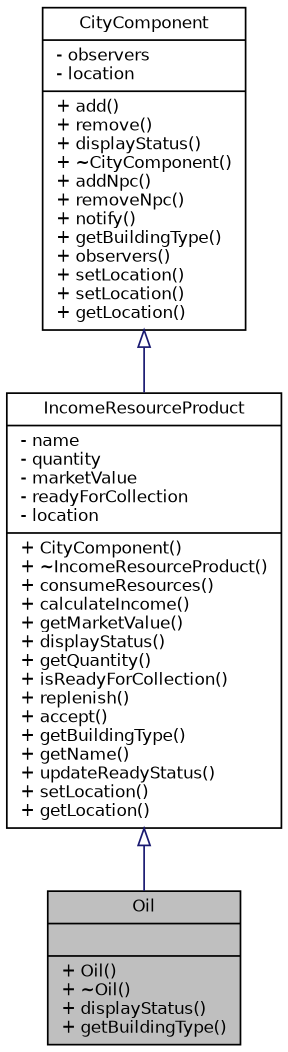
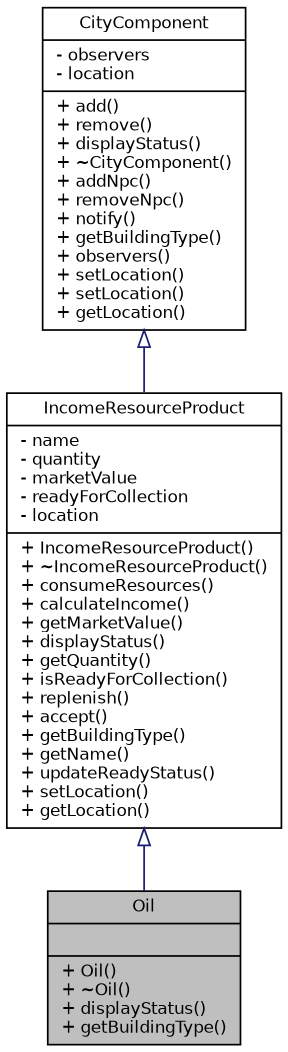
(101, 548) -> (137, 548)
